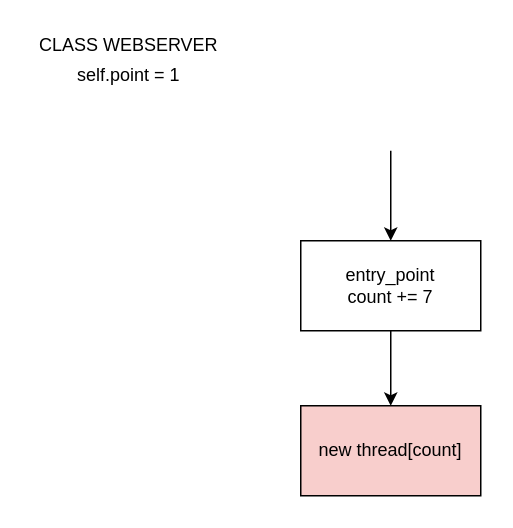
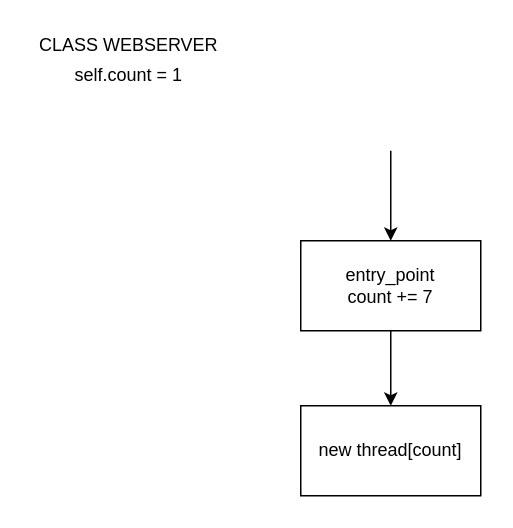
(129, 76) -> (129, 76)
(391, 451) -> (391, 451)
